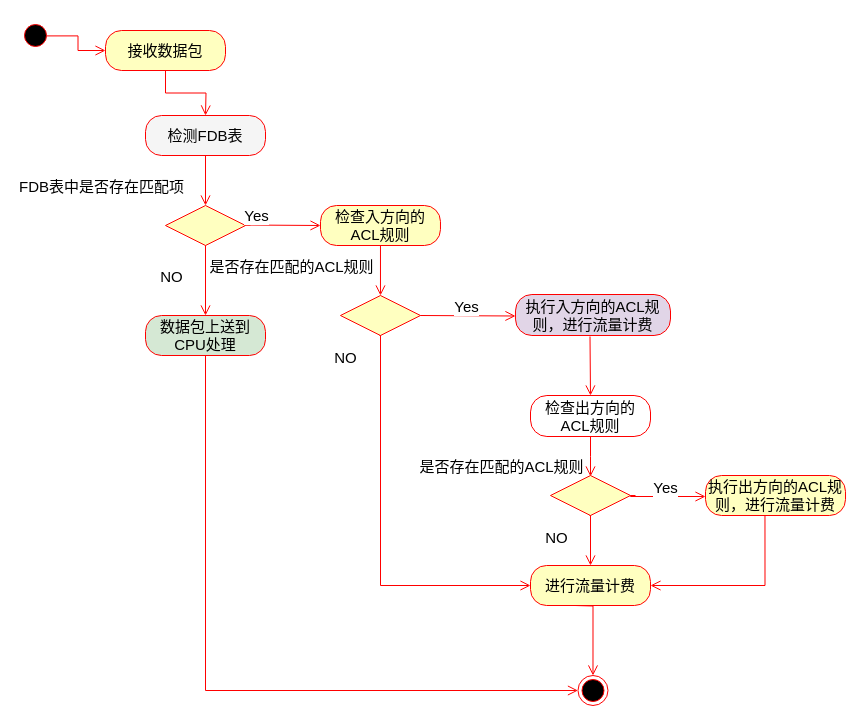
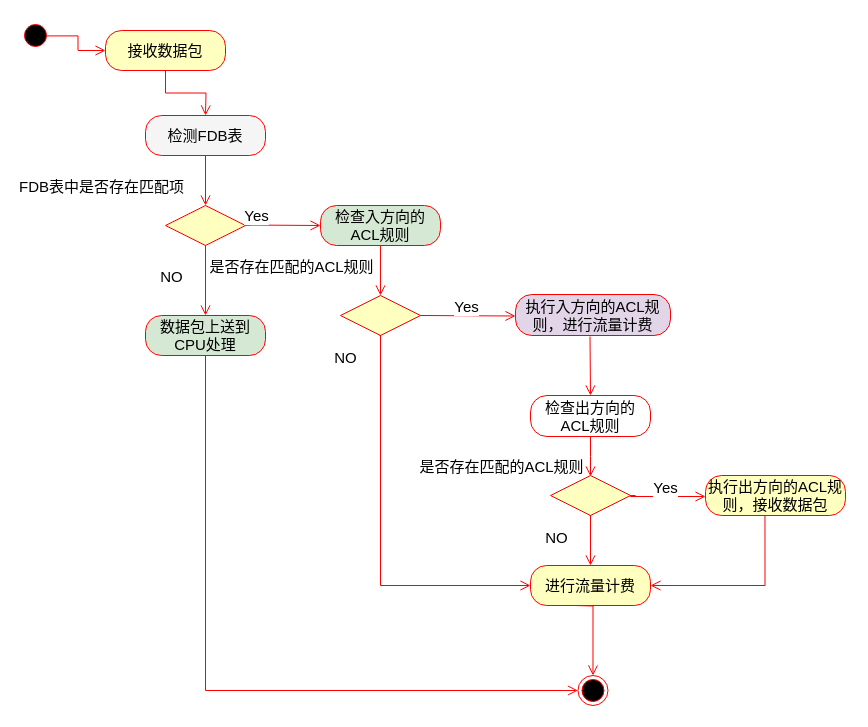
(380, 226) -> (380, 226)
(776, 496) -> (776, 496)
